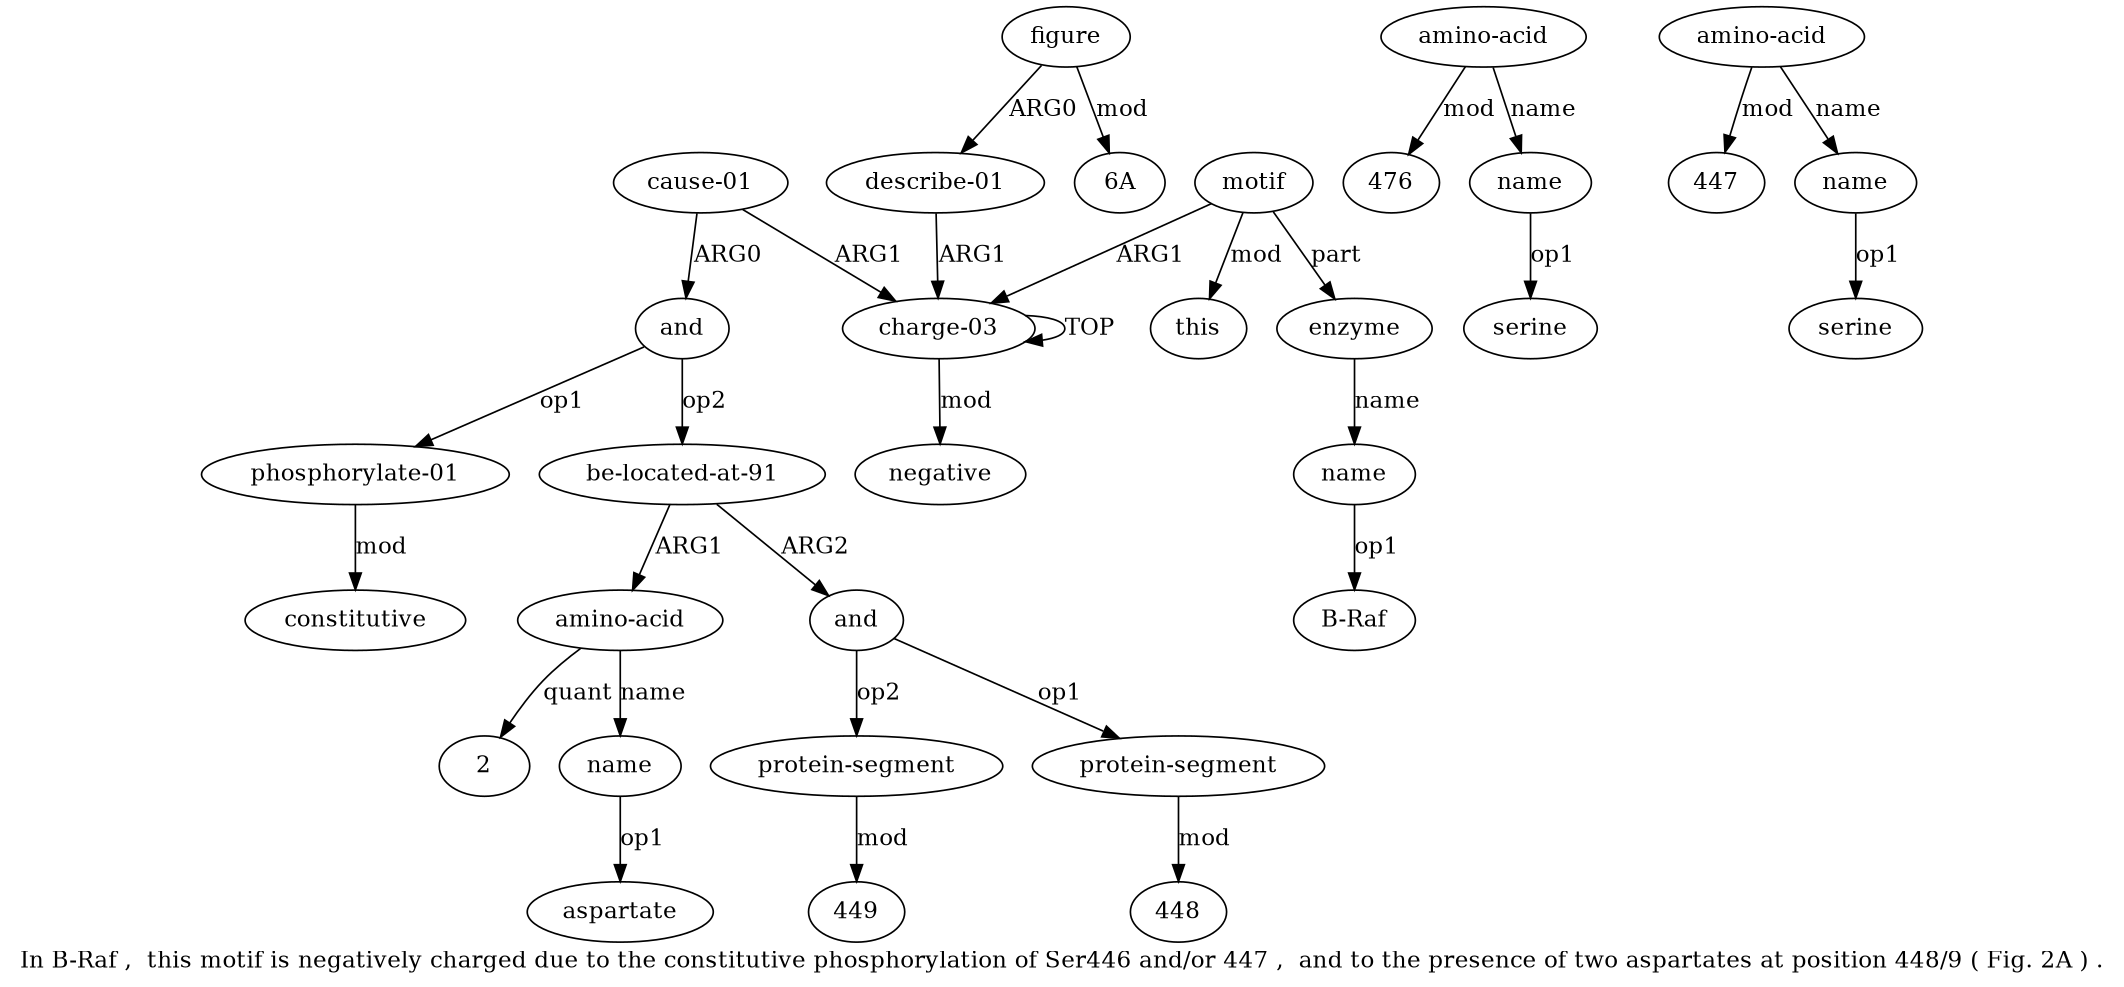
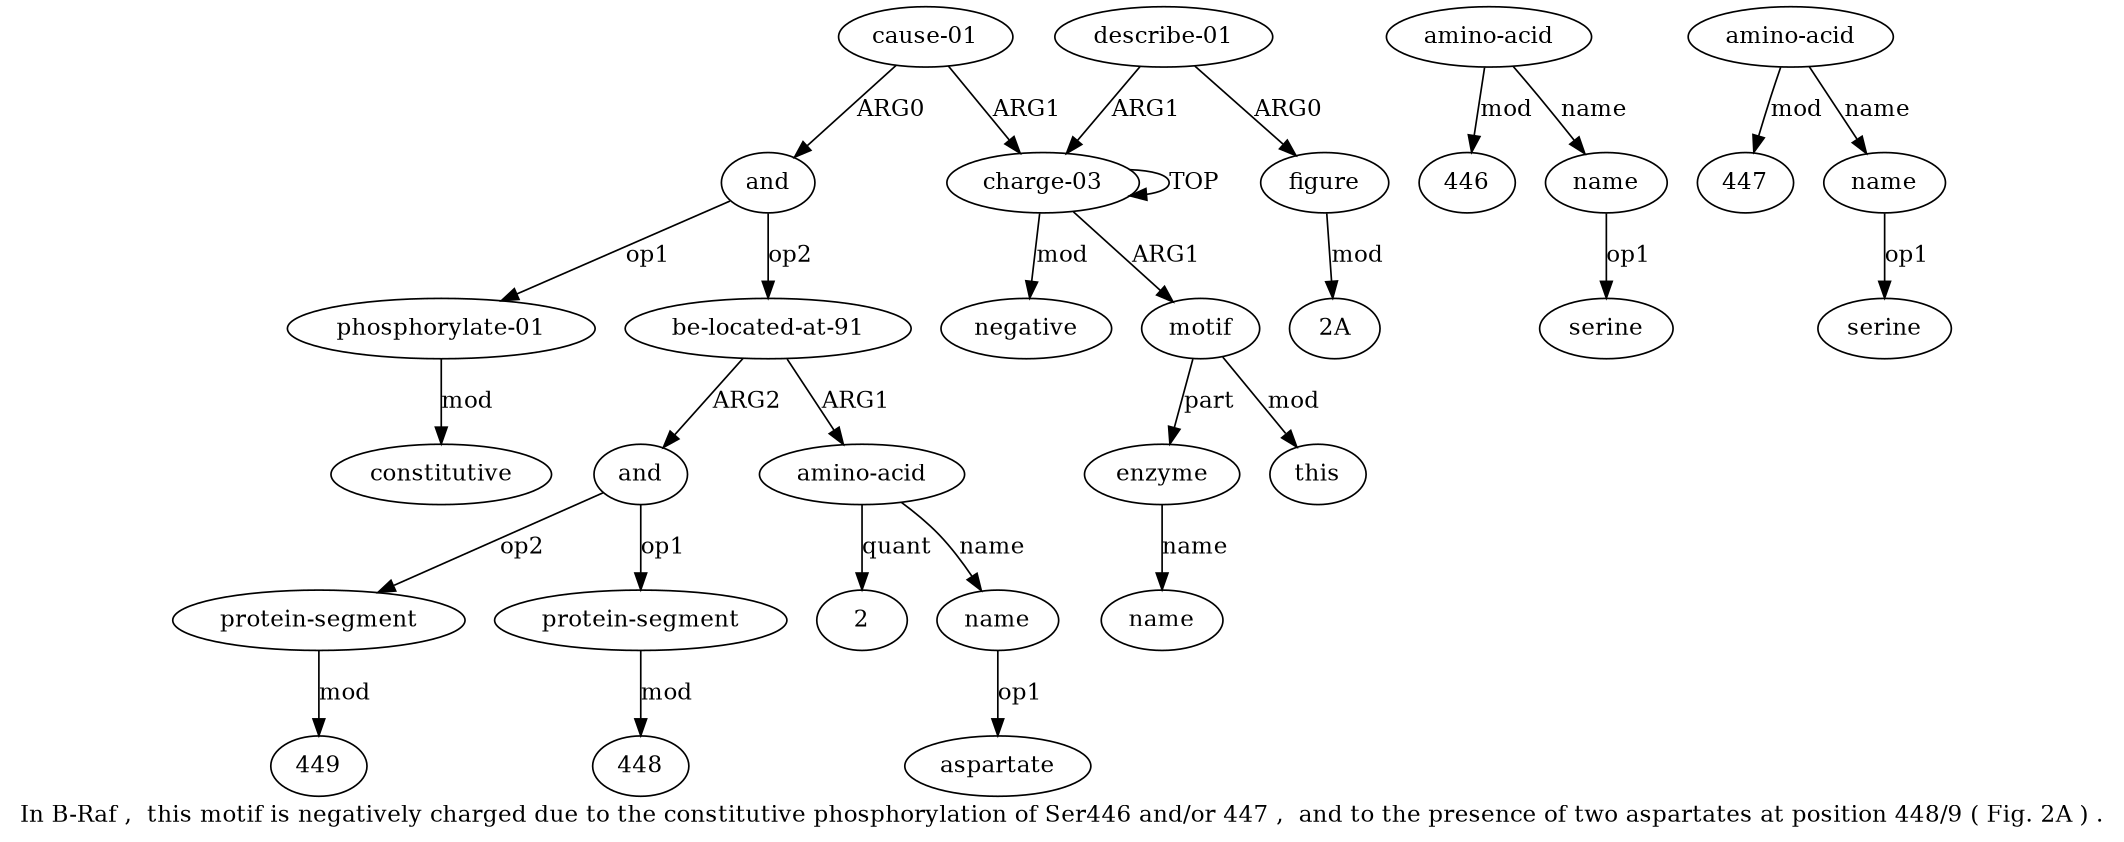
(1007, 103) -> (1239, 105)
(1120, 183) -> (1335, 329)
(1391, 183) -> (1467, 183)
(1109, 250) -> (1117, 251)
(1355, 620) -> none
